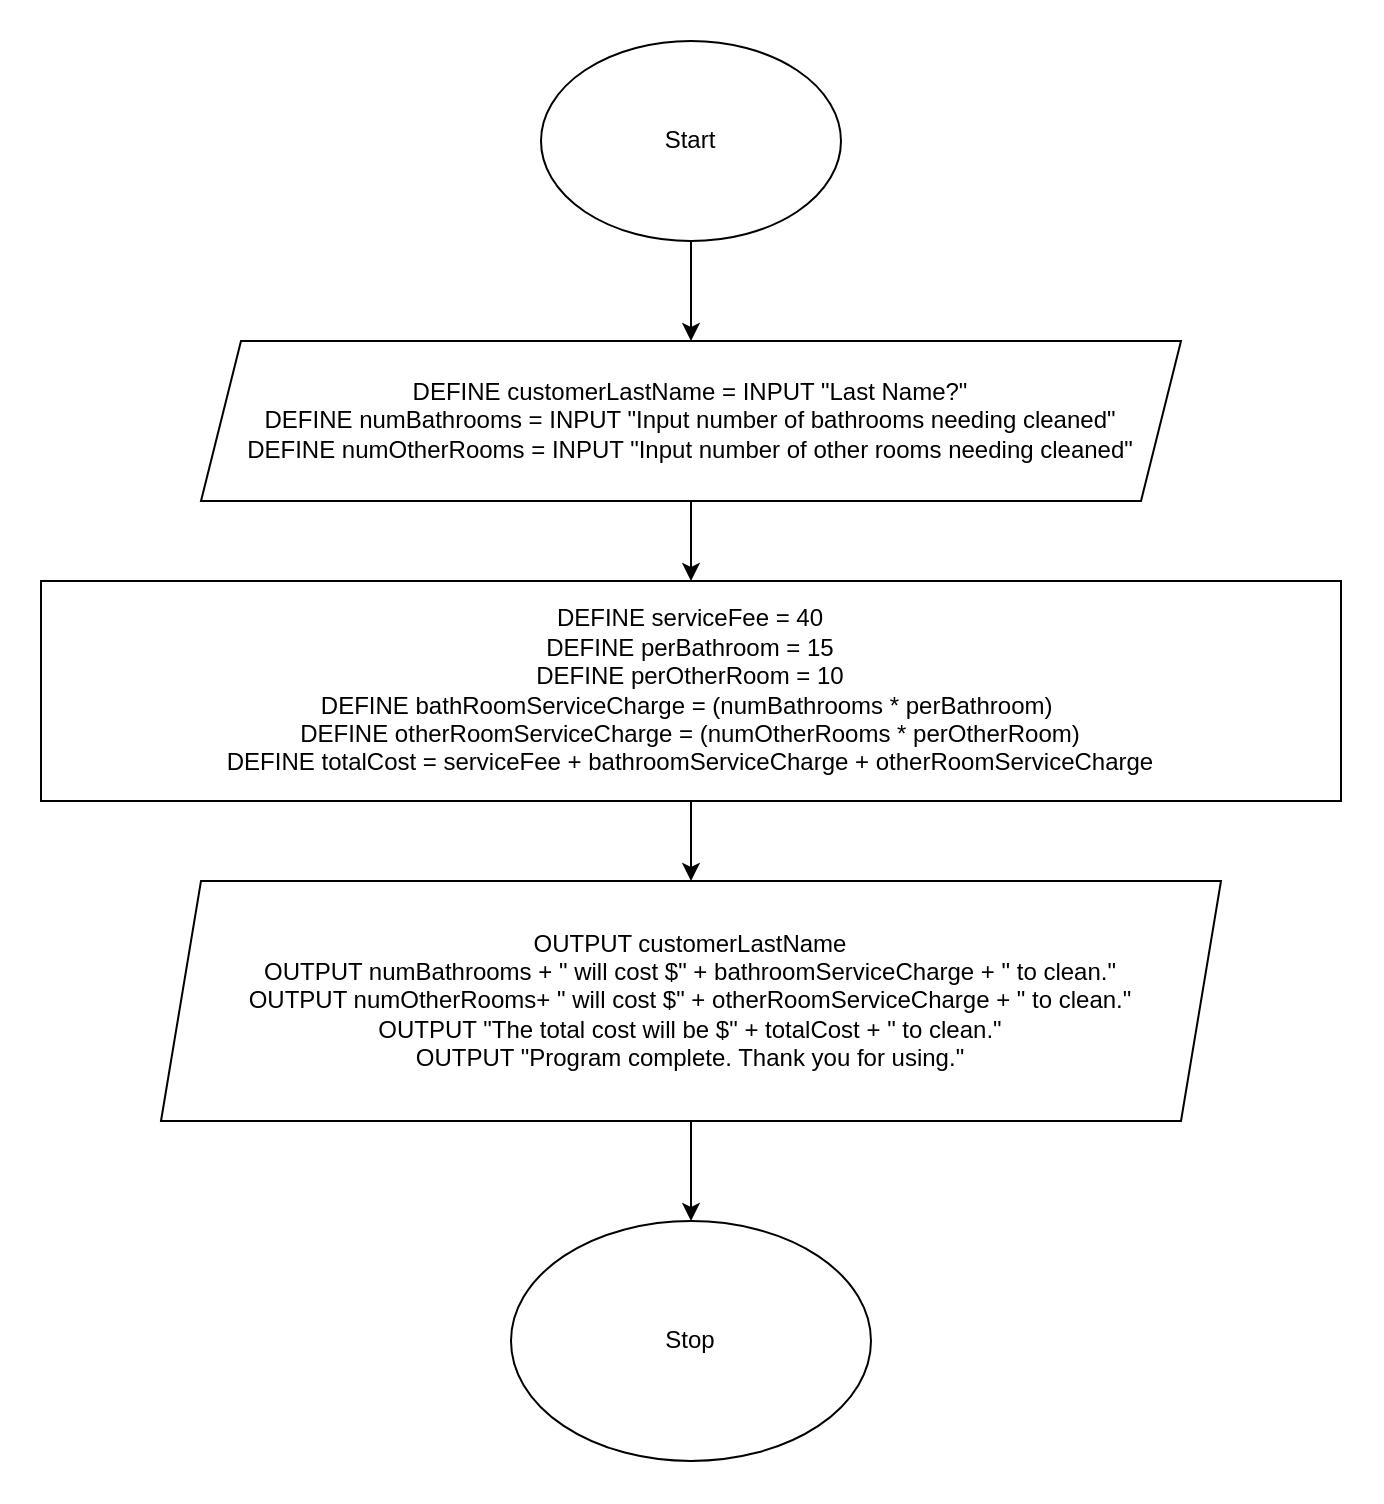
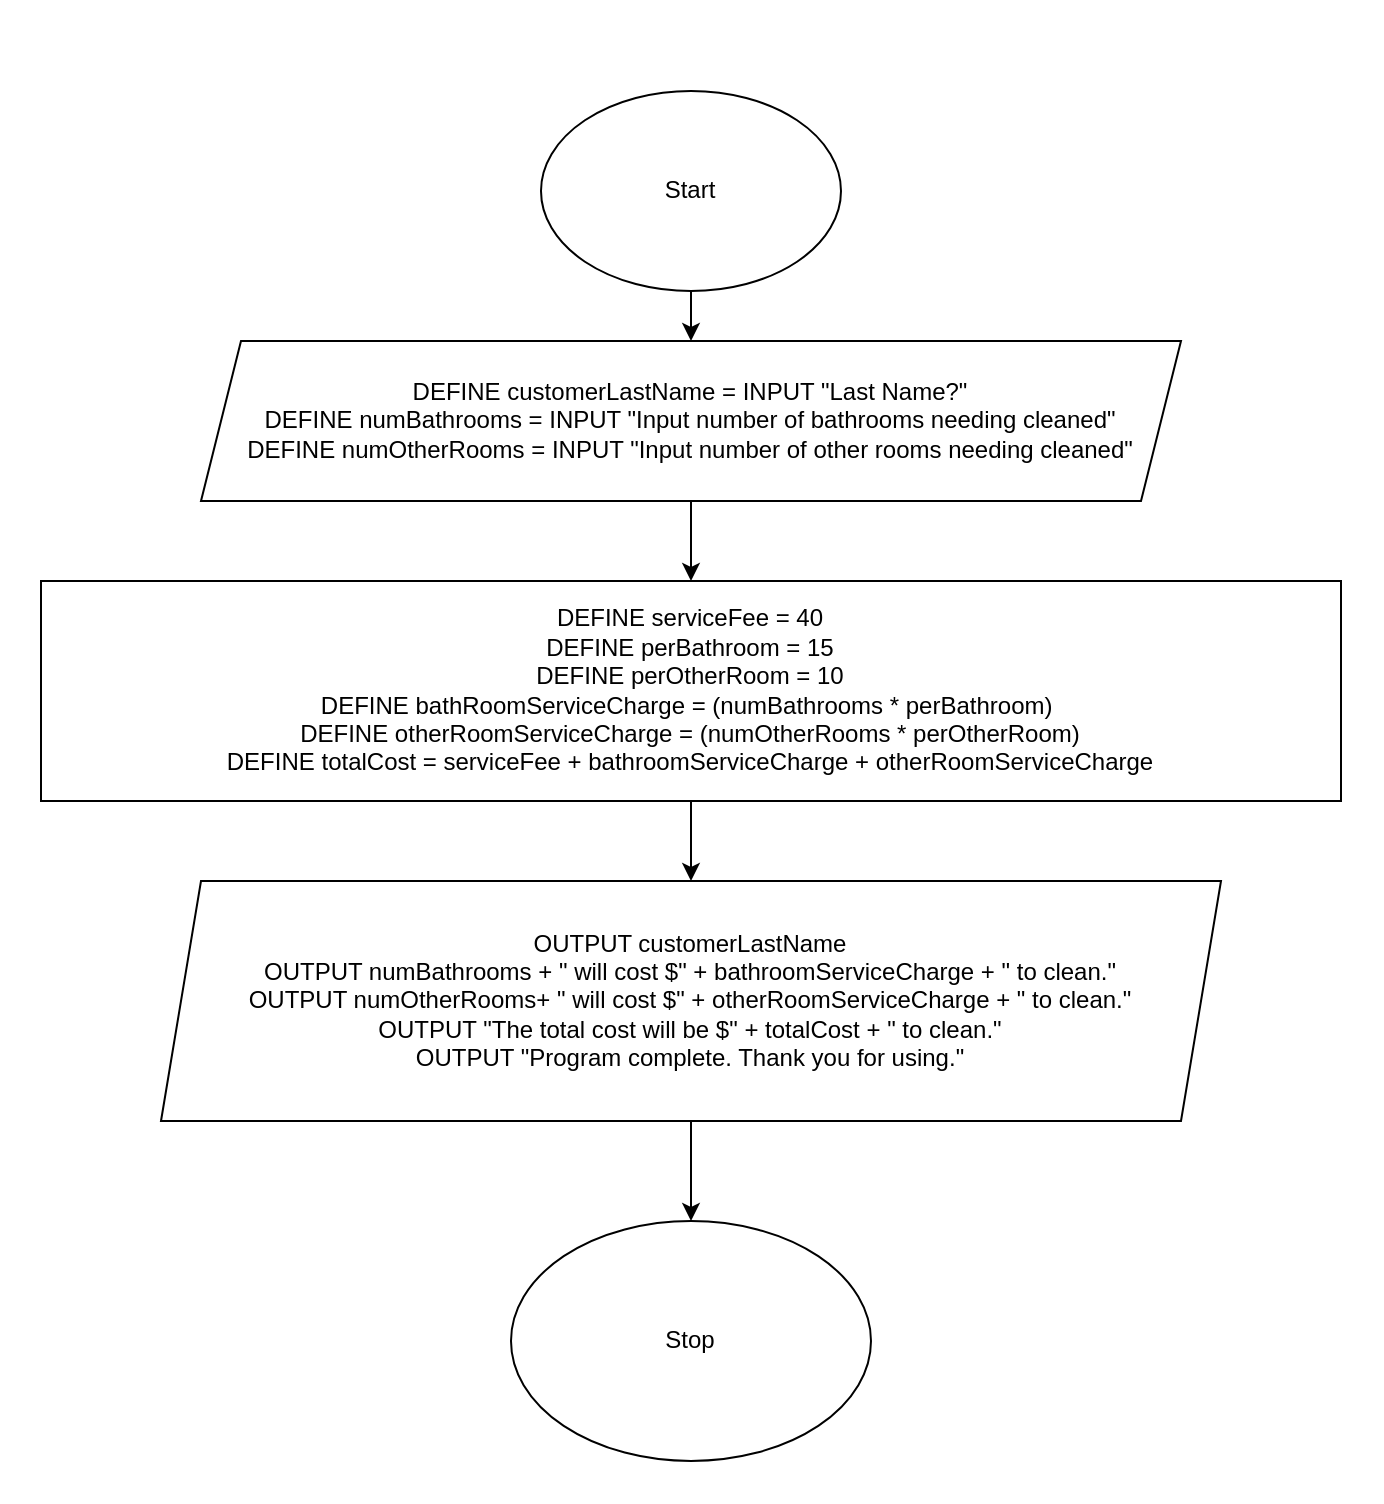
(691, 141) -> (691, 191)
